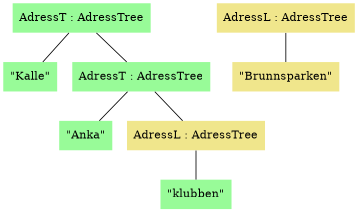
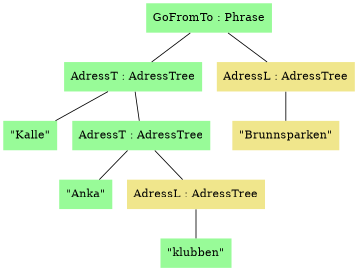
none -> (209, 18)
